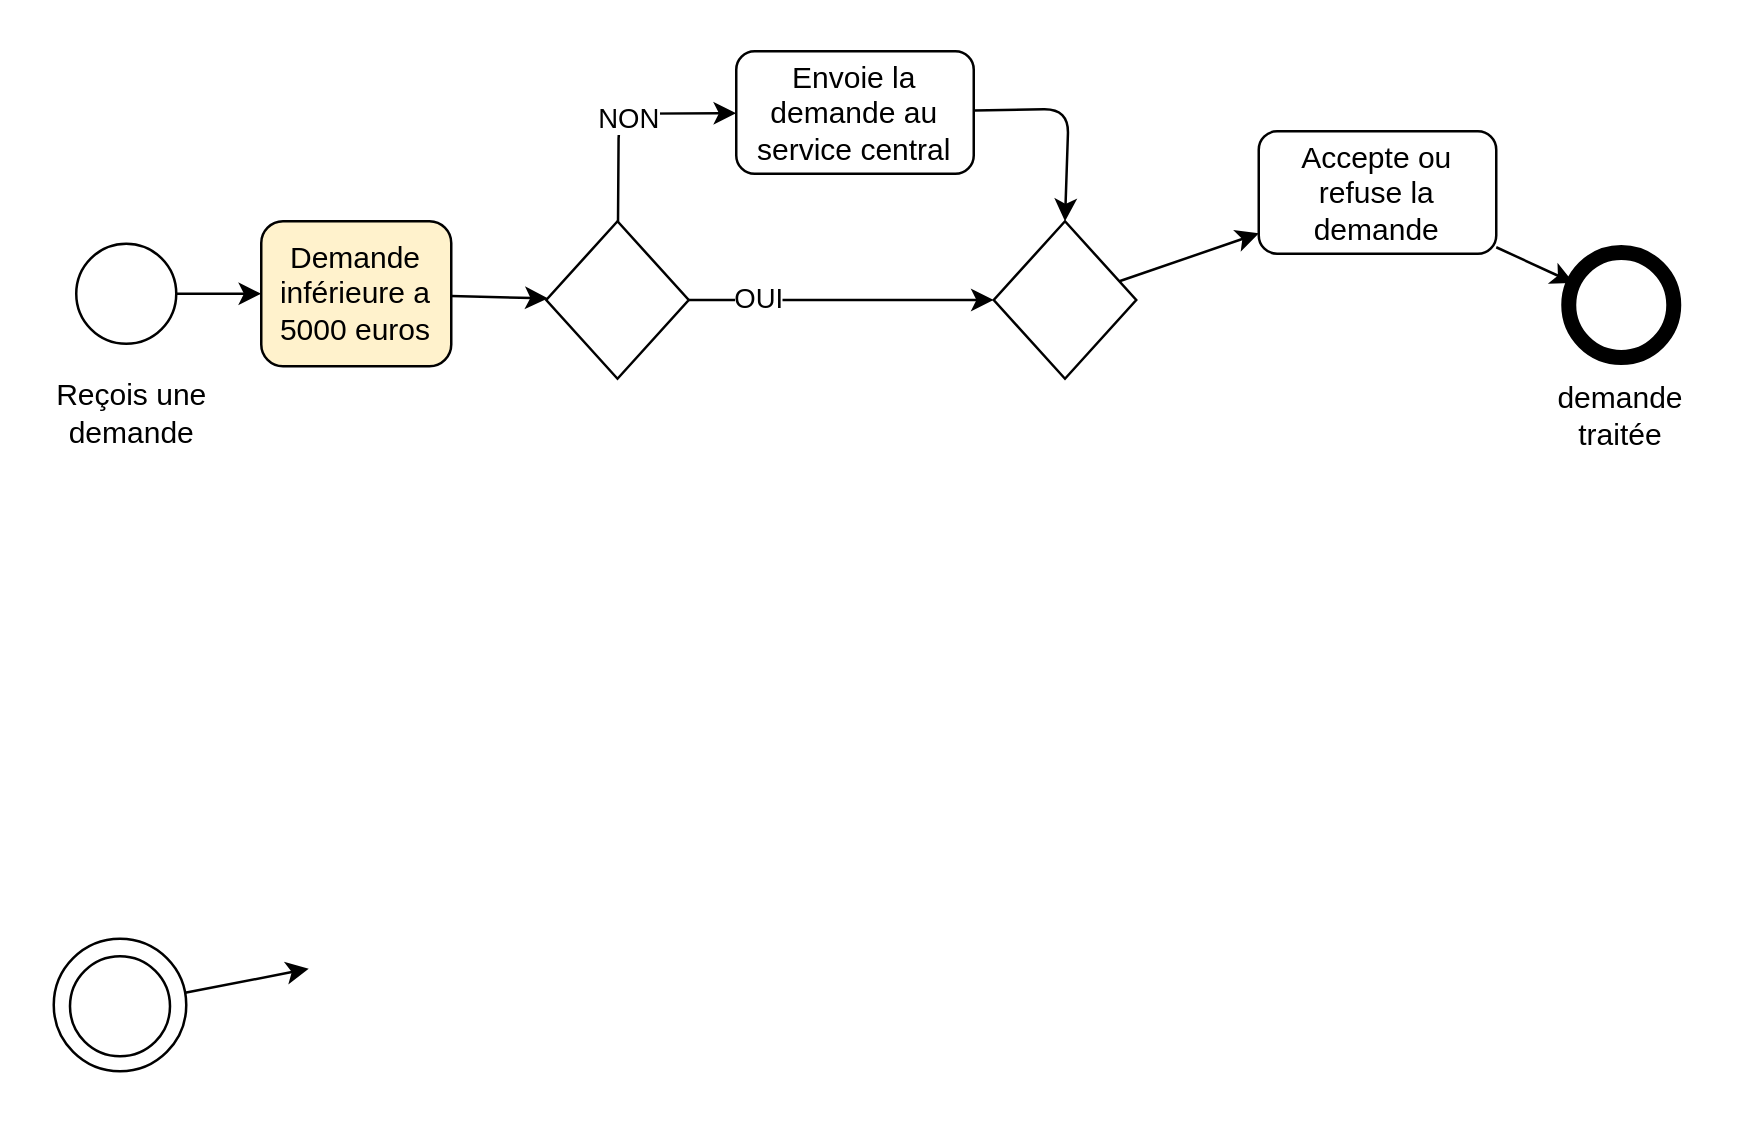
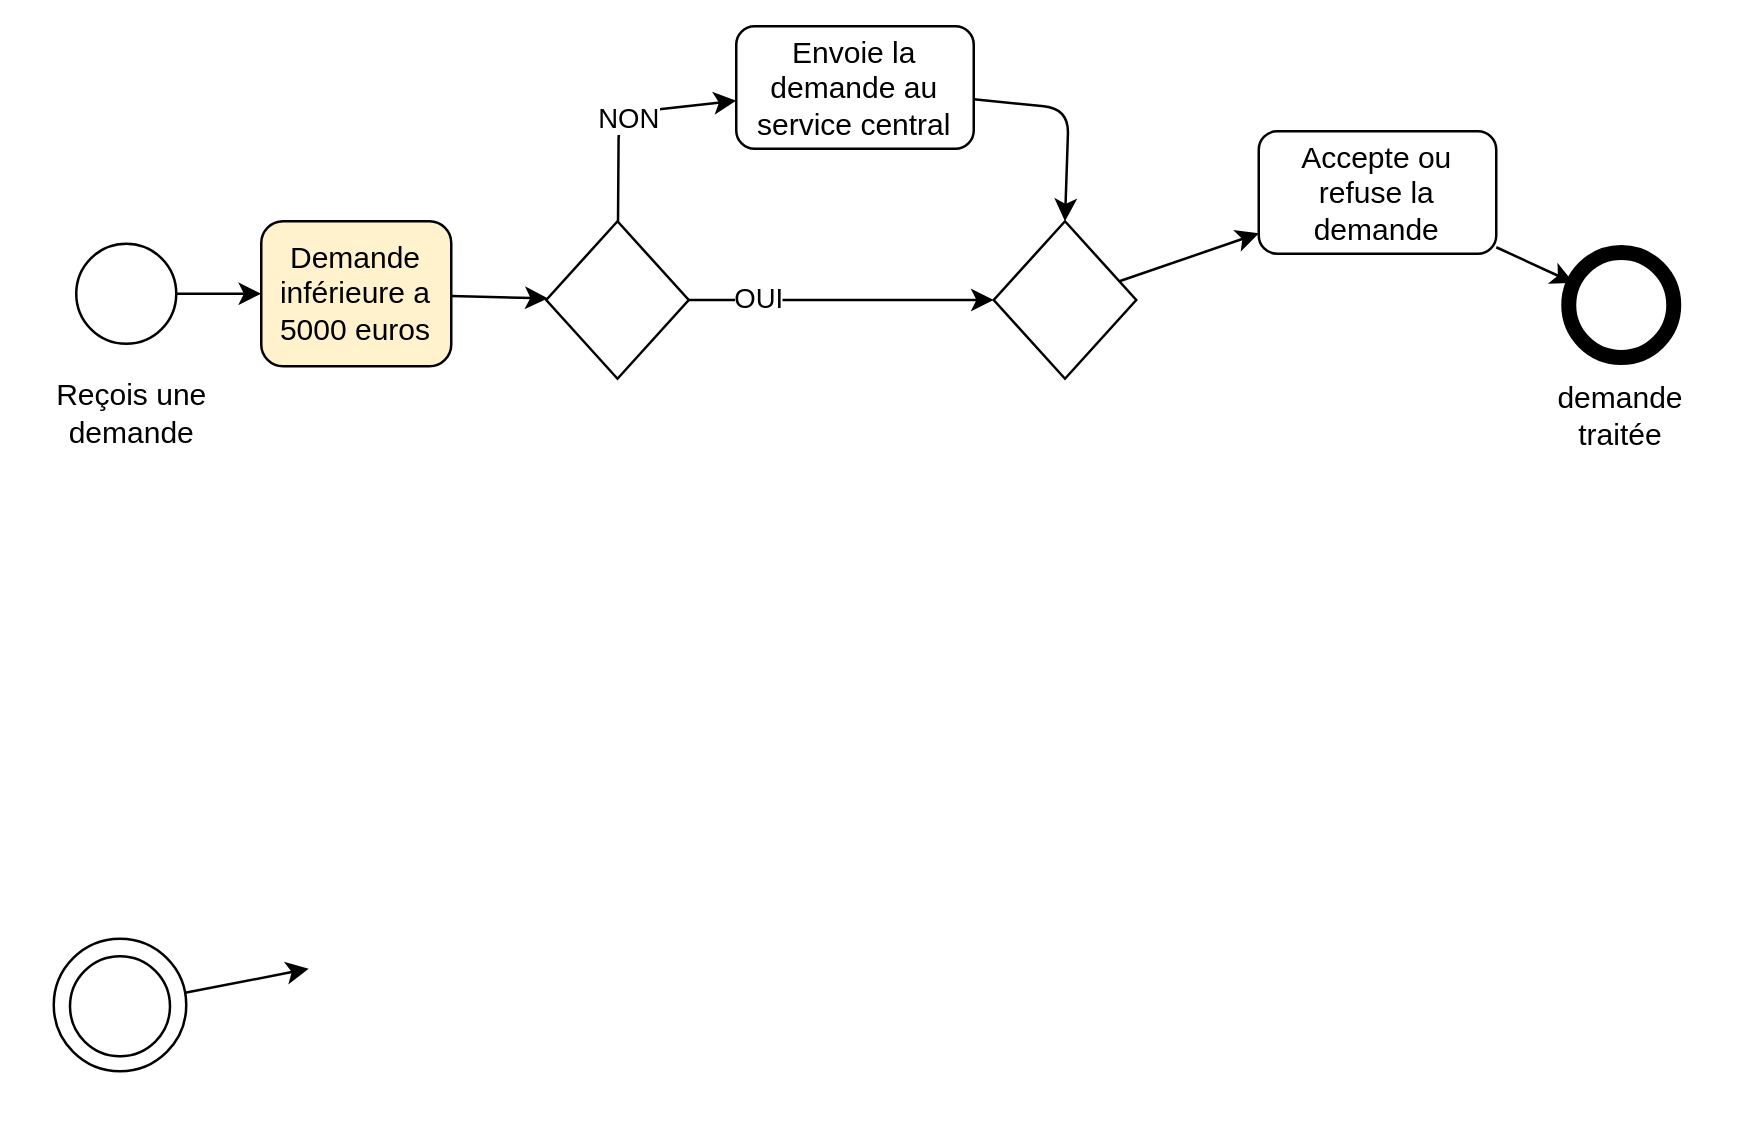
(855, 113) -> (855, 88)
